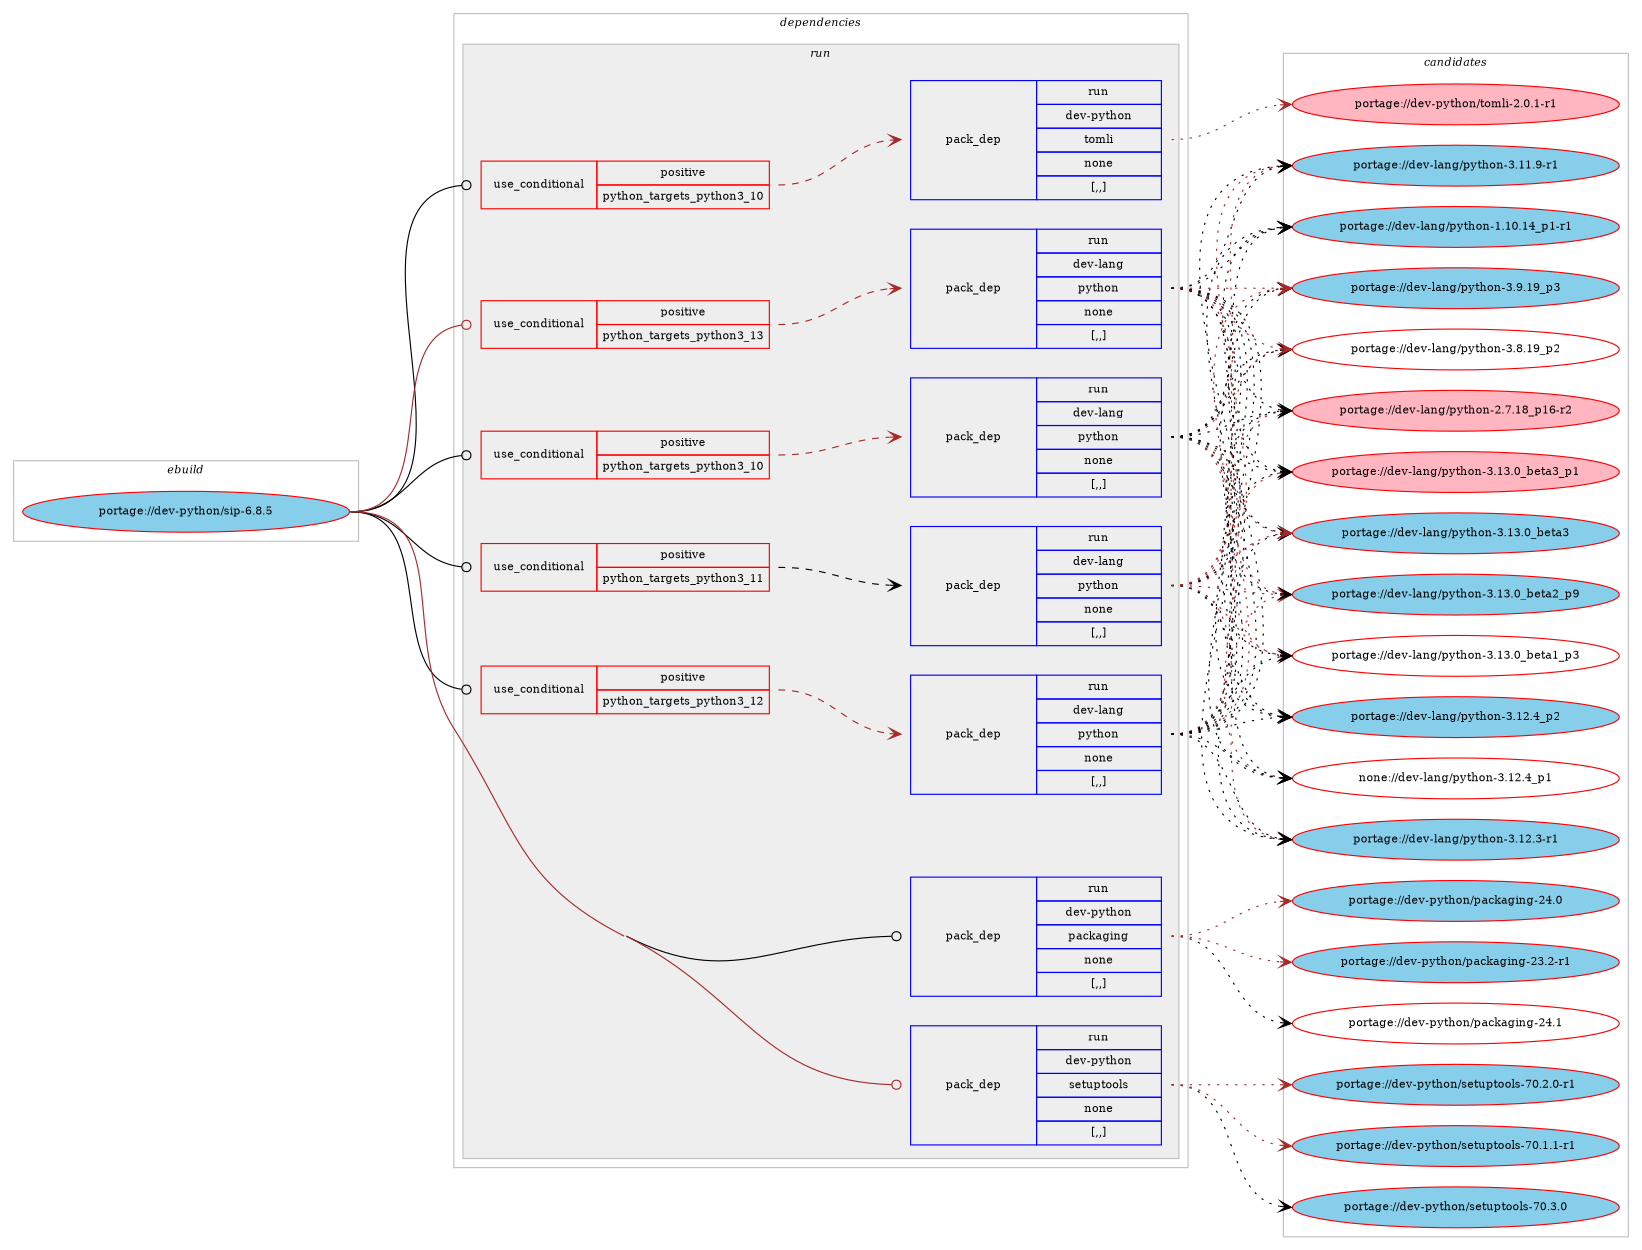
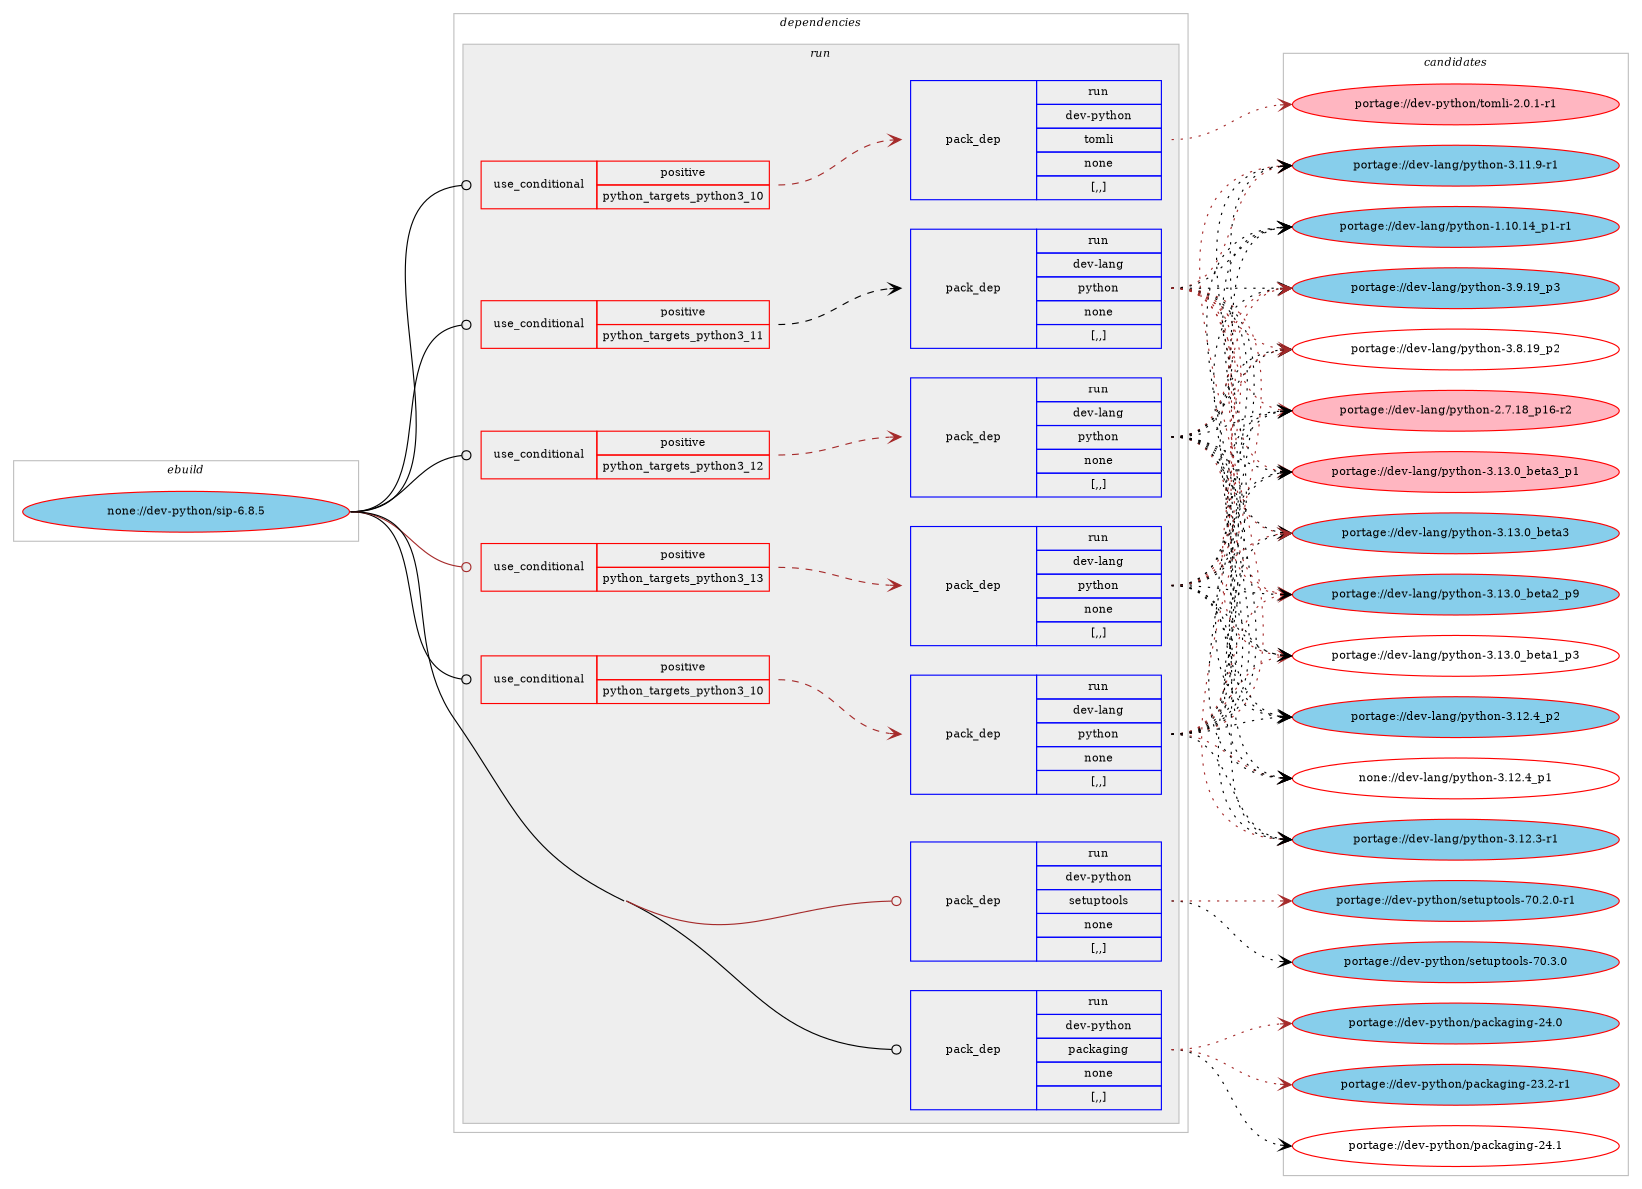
(186, 512) -> (186, 512)
(1456, 1146) -> none
